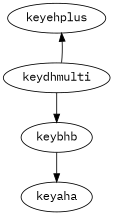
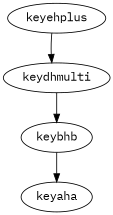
(62, 52) -> (51, 44)
